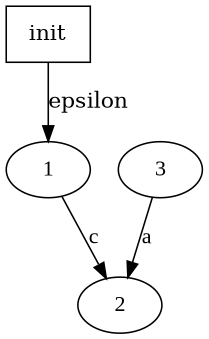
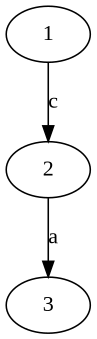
(48, 34) -> none
(142, 230) -> (48, 230)
